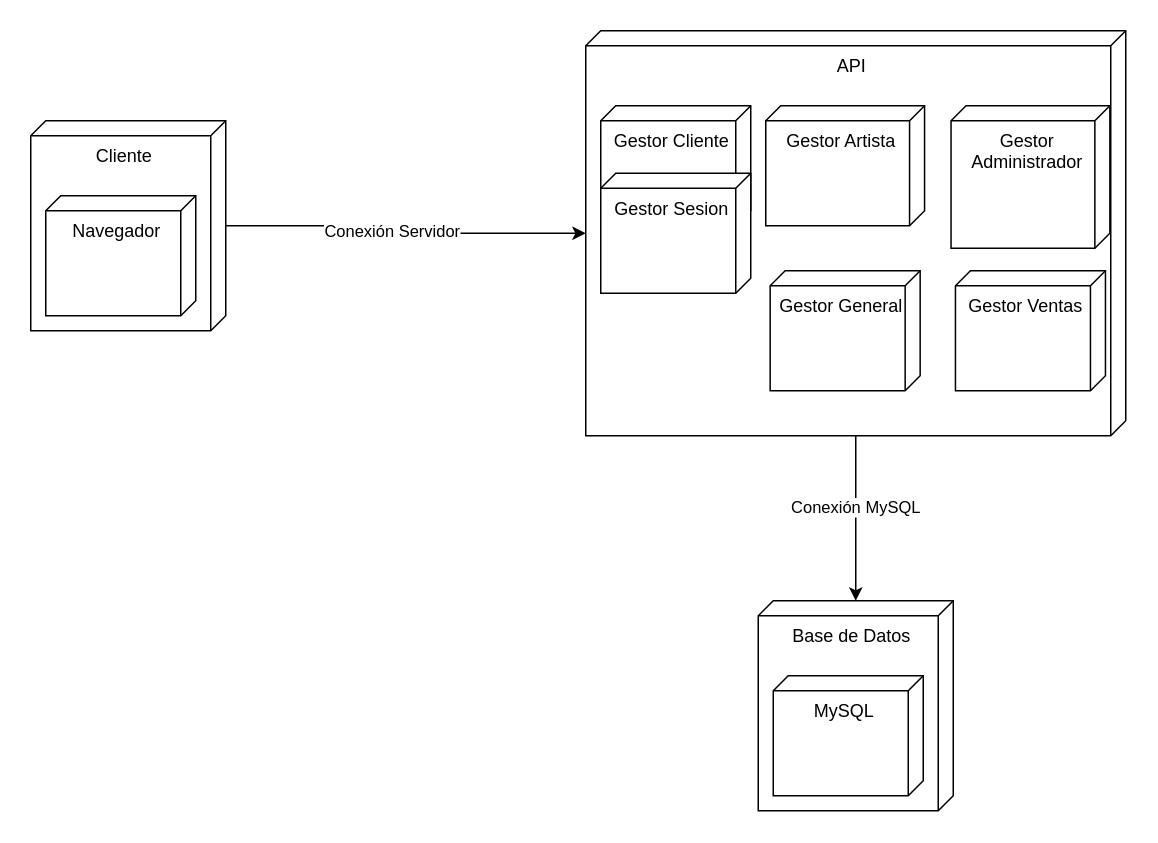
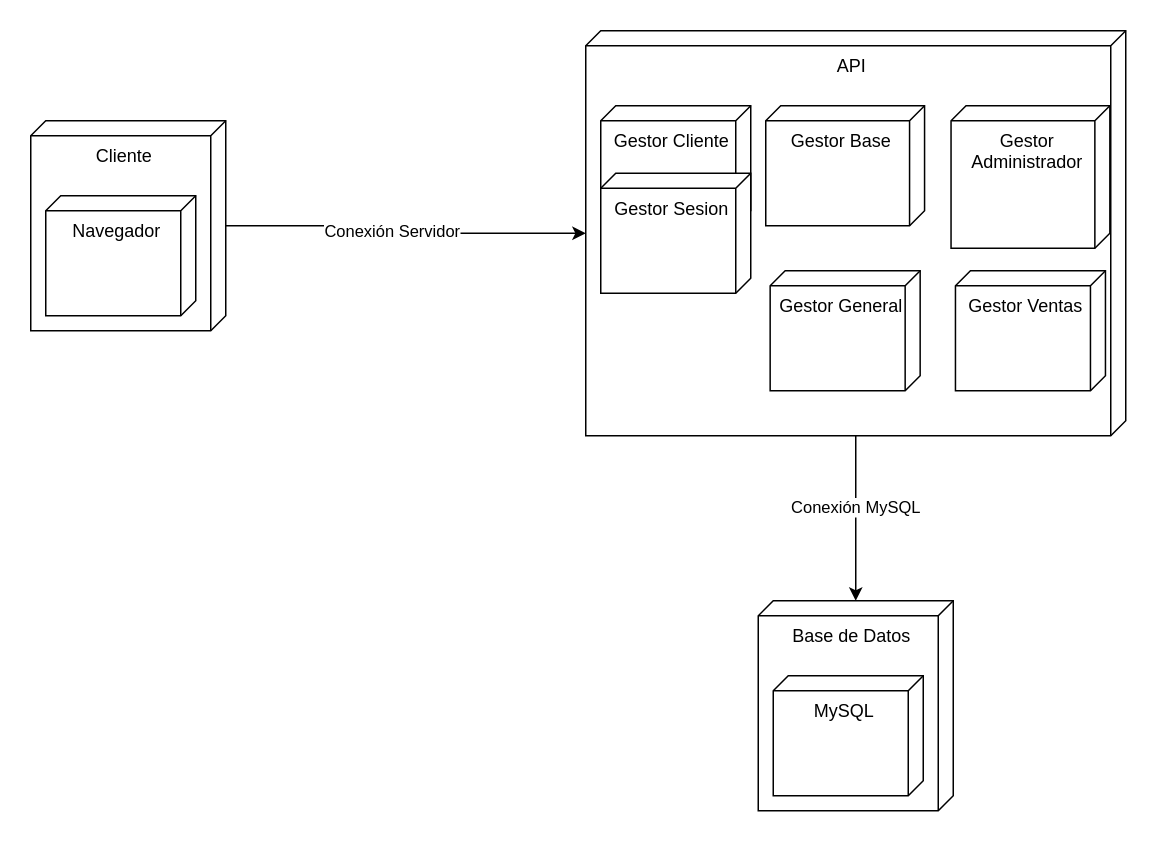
(842, 142) -> (842, 142)
